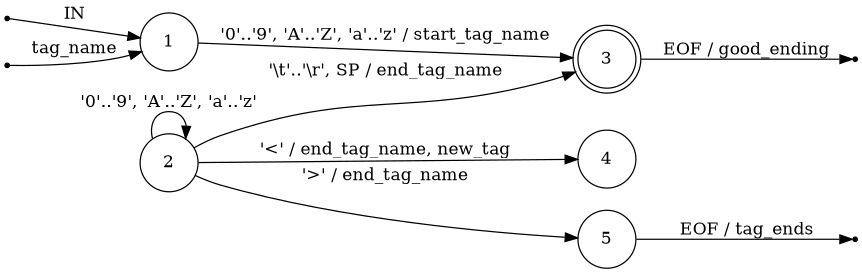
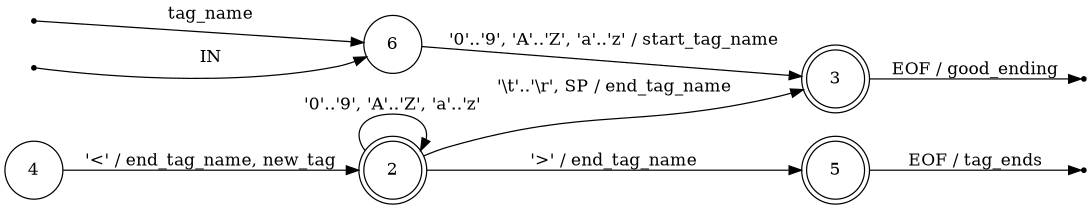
(169, 42) -> (393, 44)
(382, 161) -> (205, 170)
(169, 163) -> (393, 170)
(607, 239) -> (836, 170)
